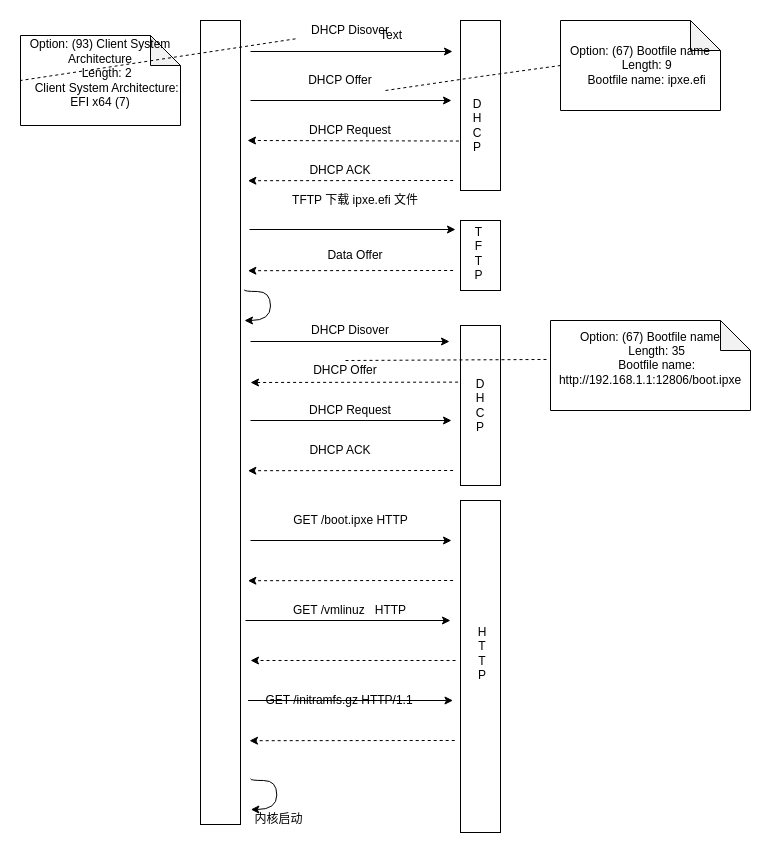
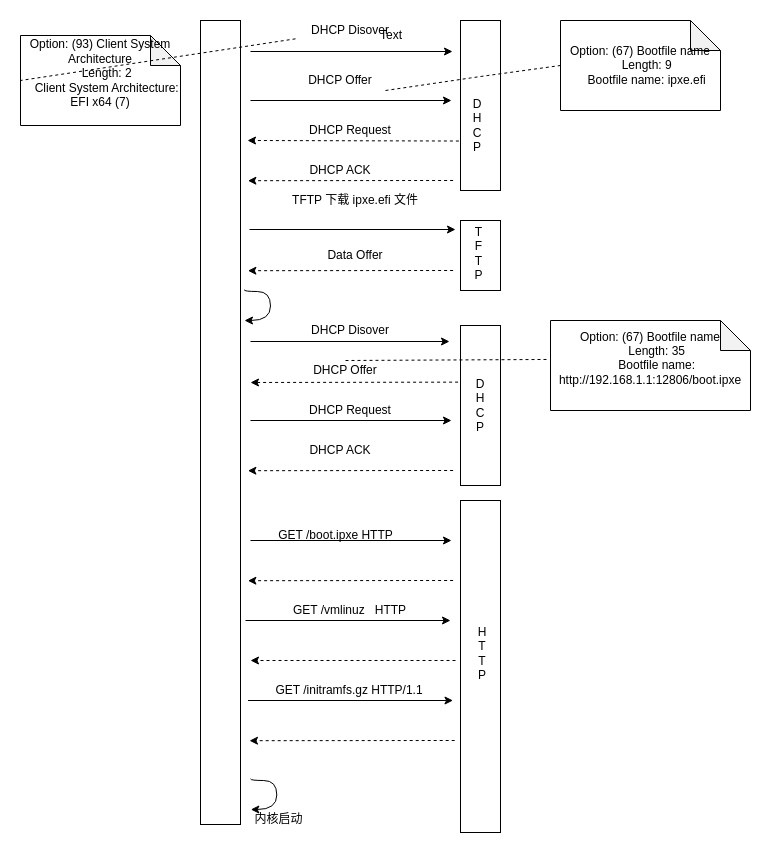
(351, 521) -> (336, 536)
(340, 701) -> (350, 691)
